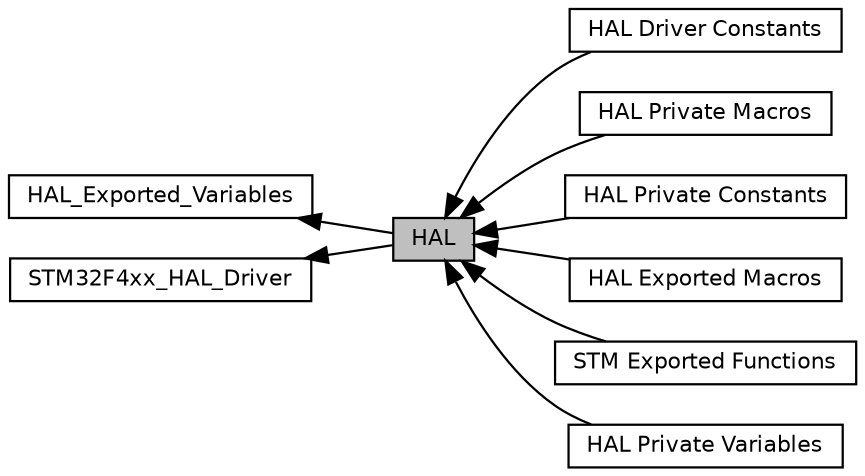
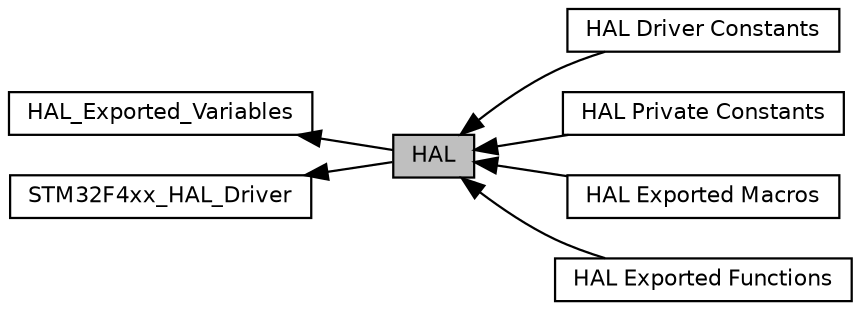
(706, 113) -> none
(706, 363) -> (703, 280)
(706, 446) -> none
